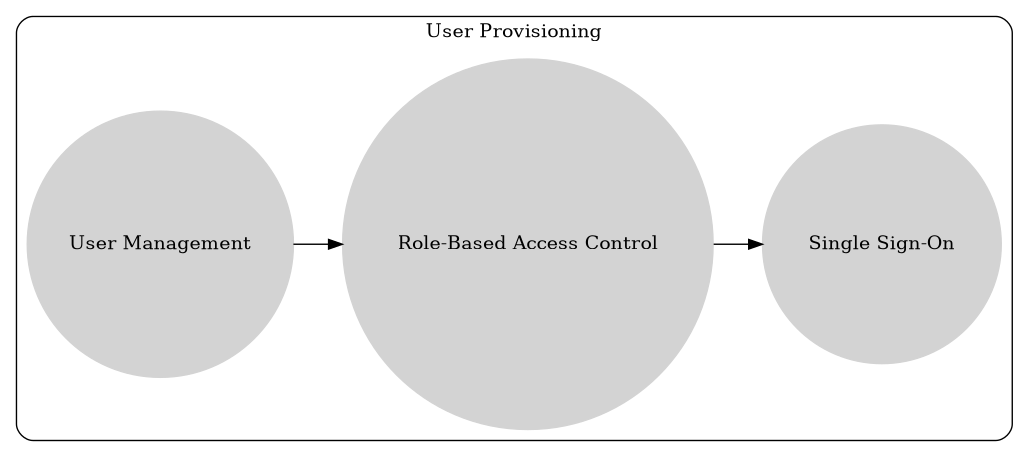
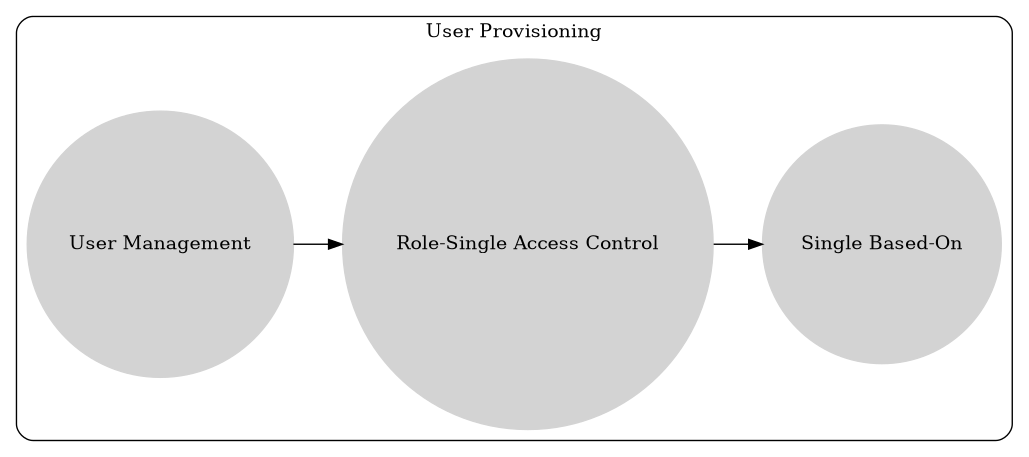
(528, 244) -> (528, 244)
(882, 244) -> (882, 244)
